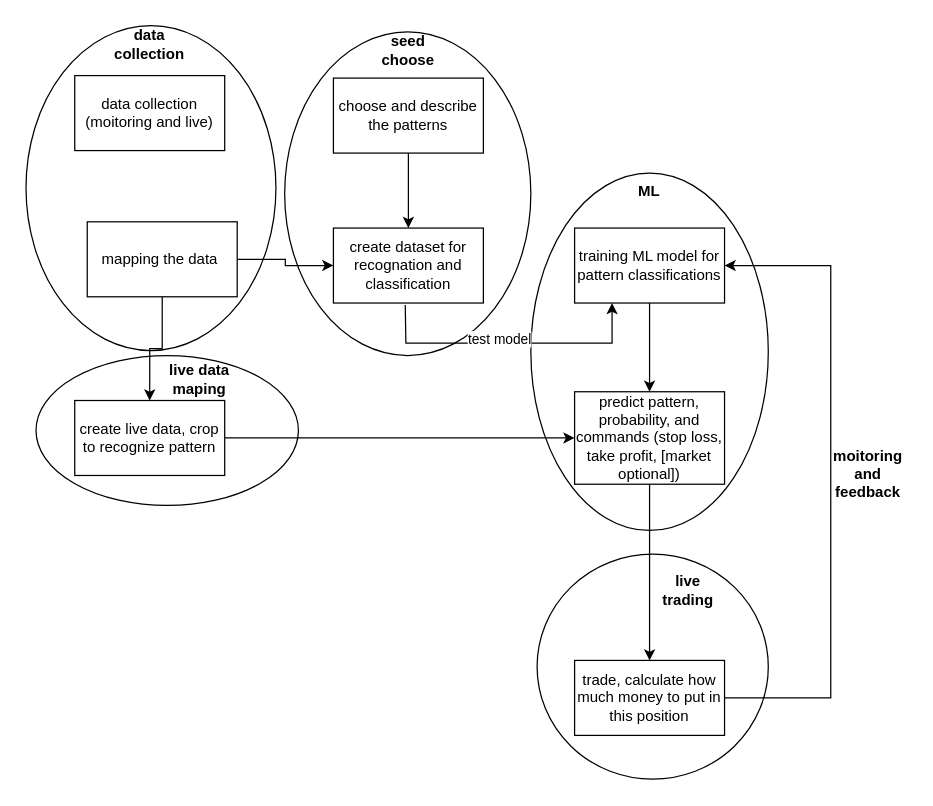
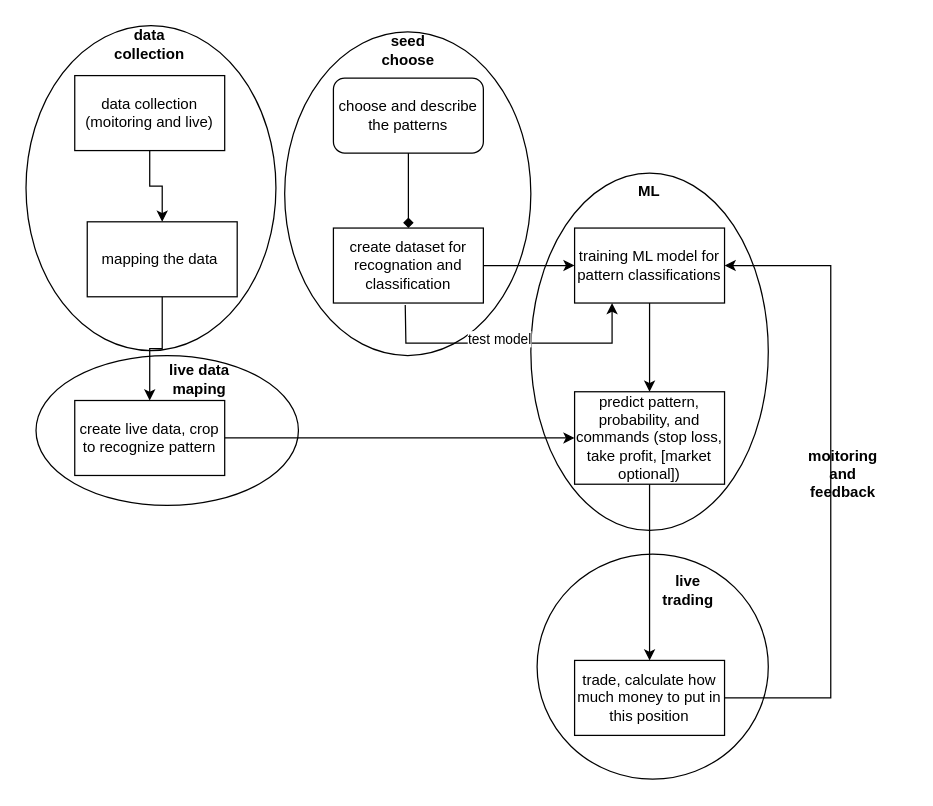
(408, 116) -> (408, 116)
none -> (151, 186)
(408, 218) -> (408, 217)
(284, 259) -> none
none -> (524, 266)
(868, 474) -> (843, 474)
